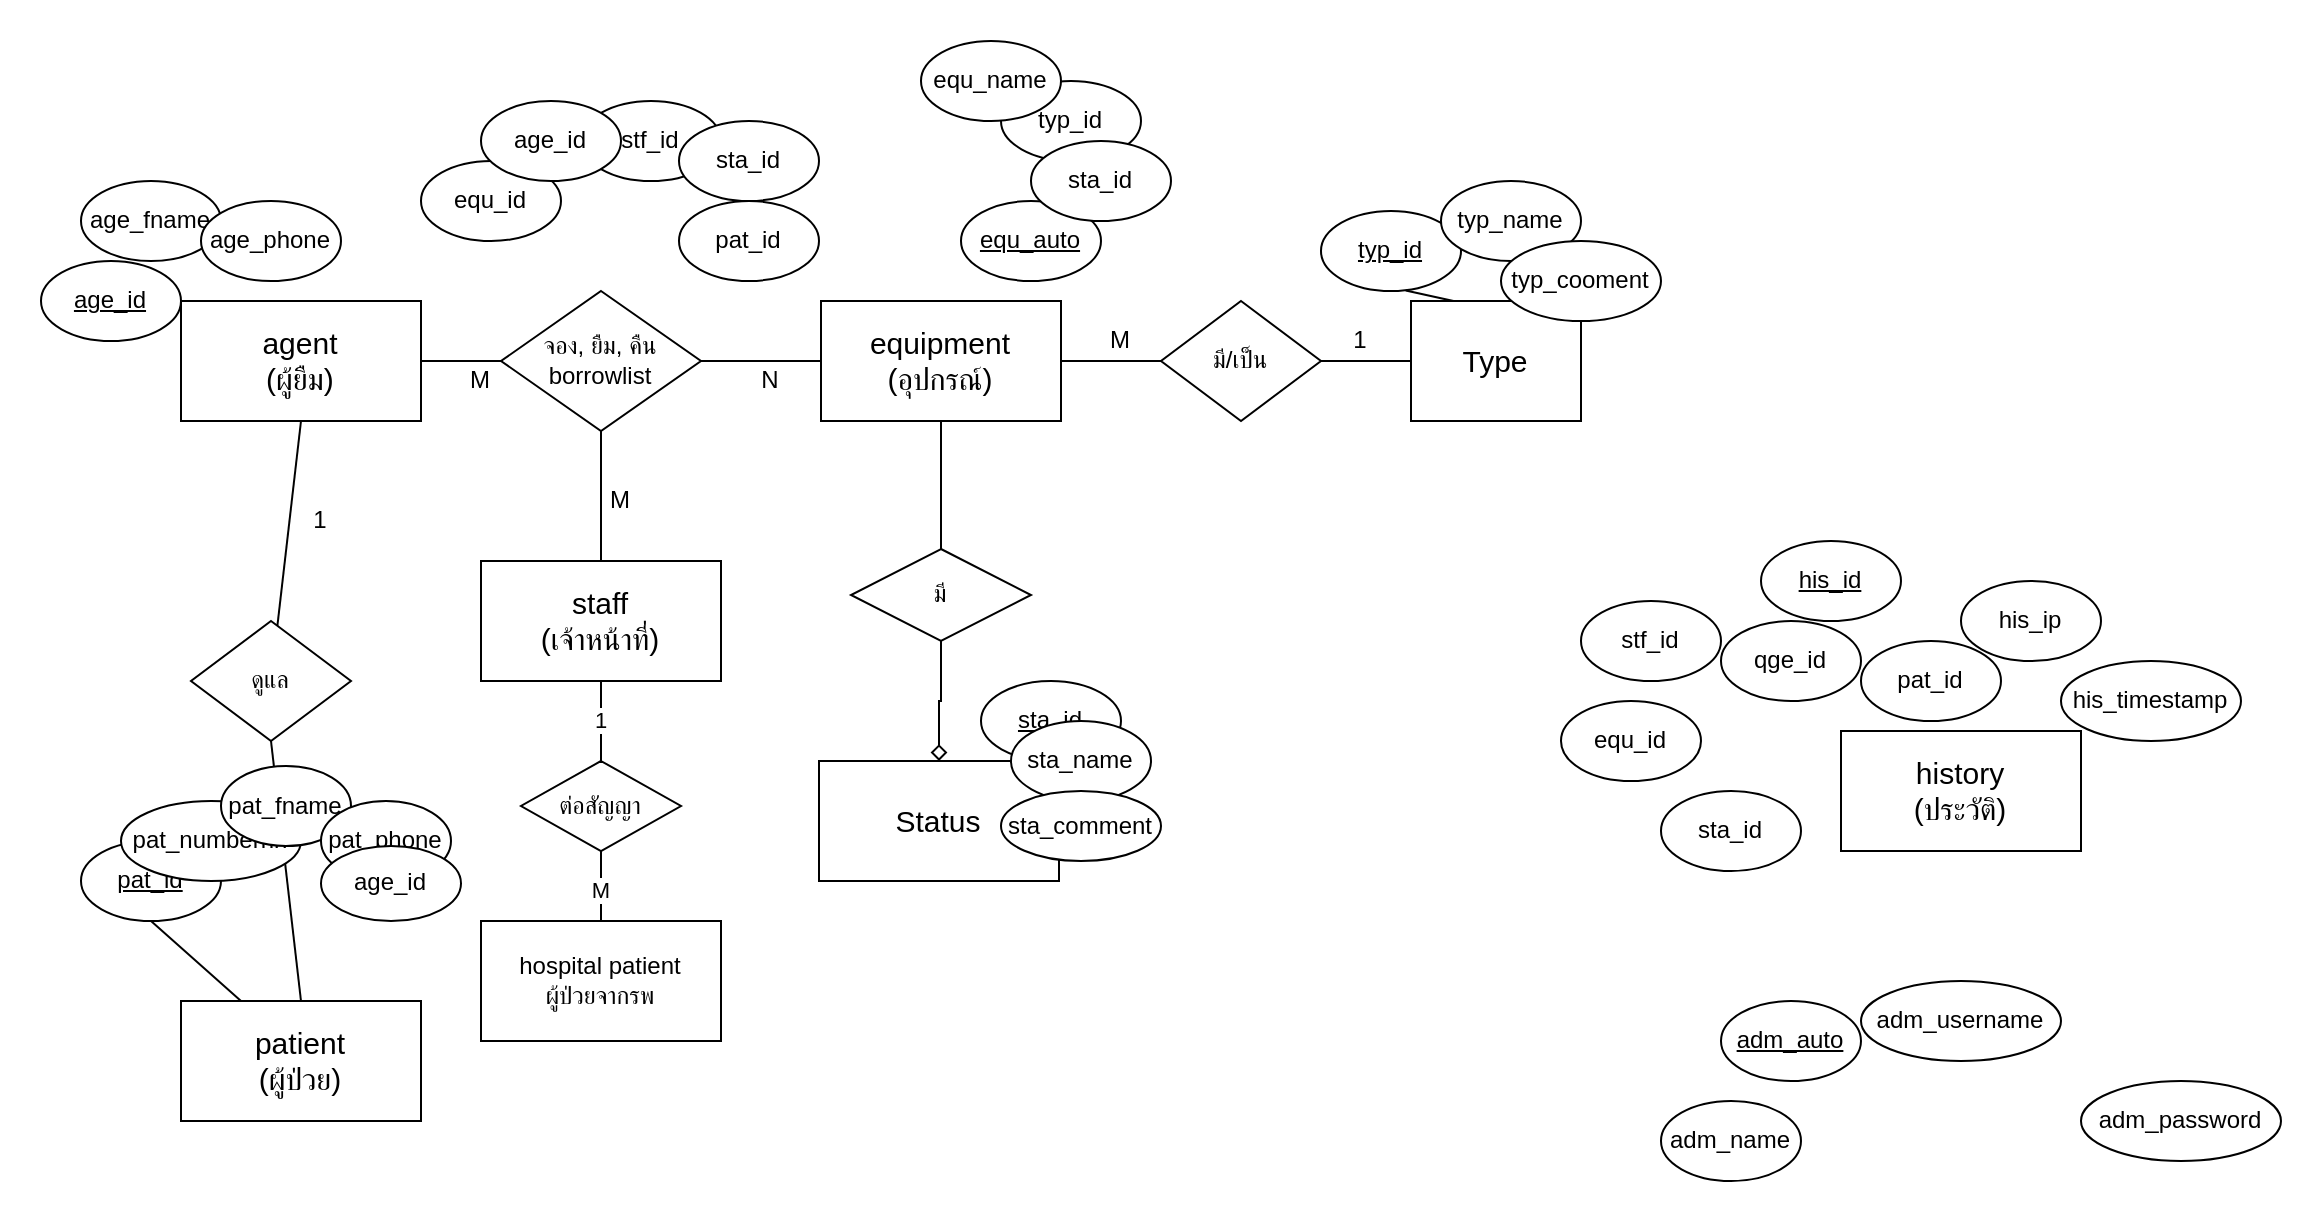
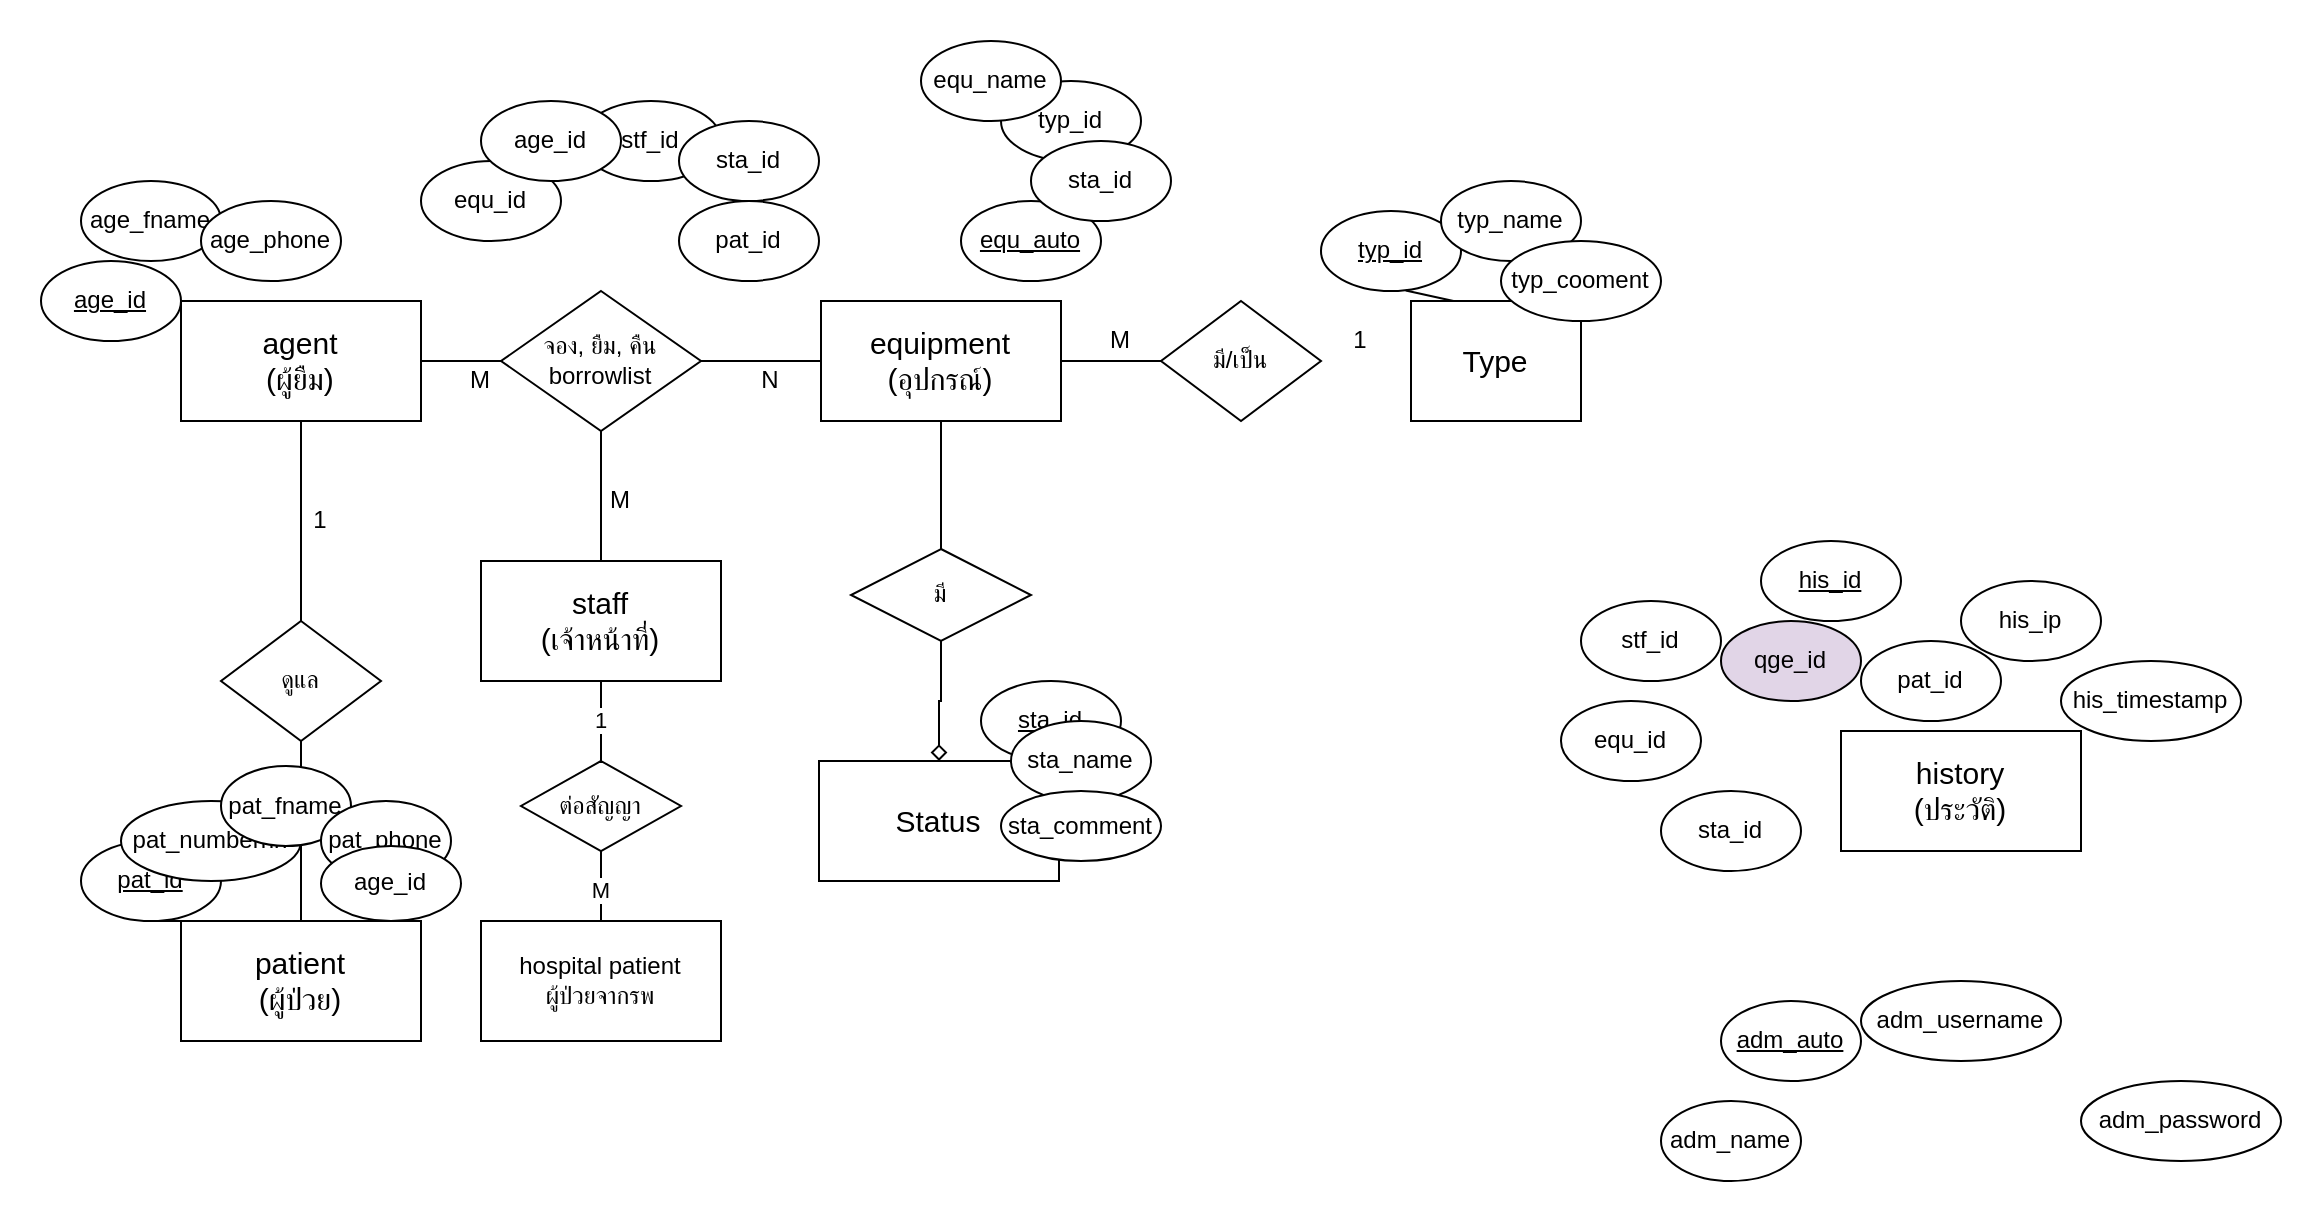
(1366, 361) -> none
(1791, 661) -> (1791, 661)
(271, 681) -> (301, 681)
(301, 1061) -> (301, 981)
